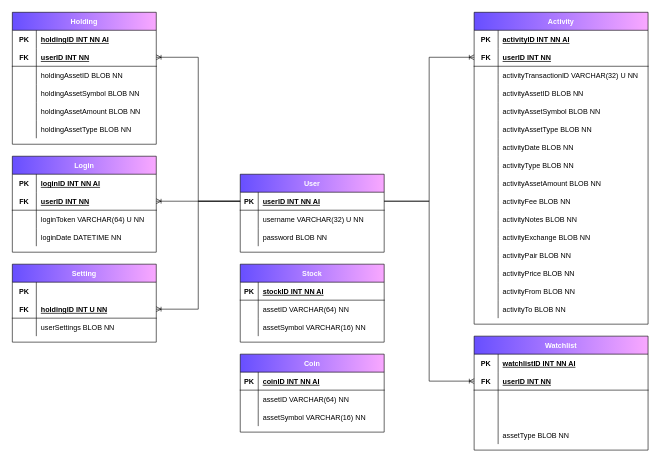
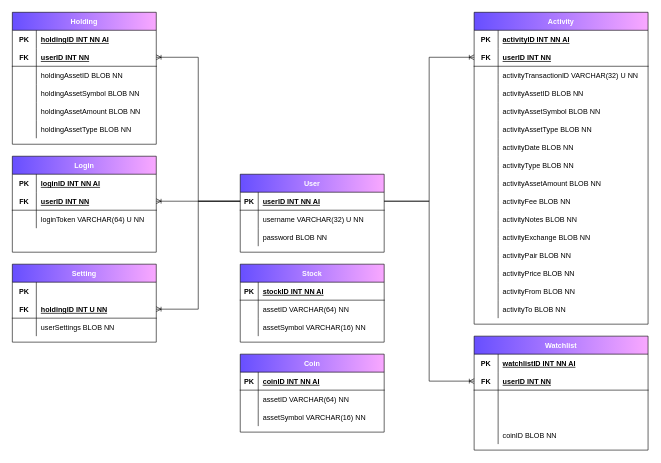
(96, 237) -> none
(535, 436) -> (528, 436)
